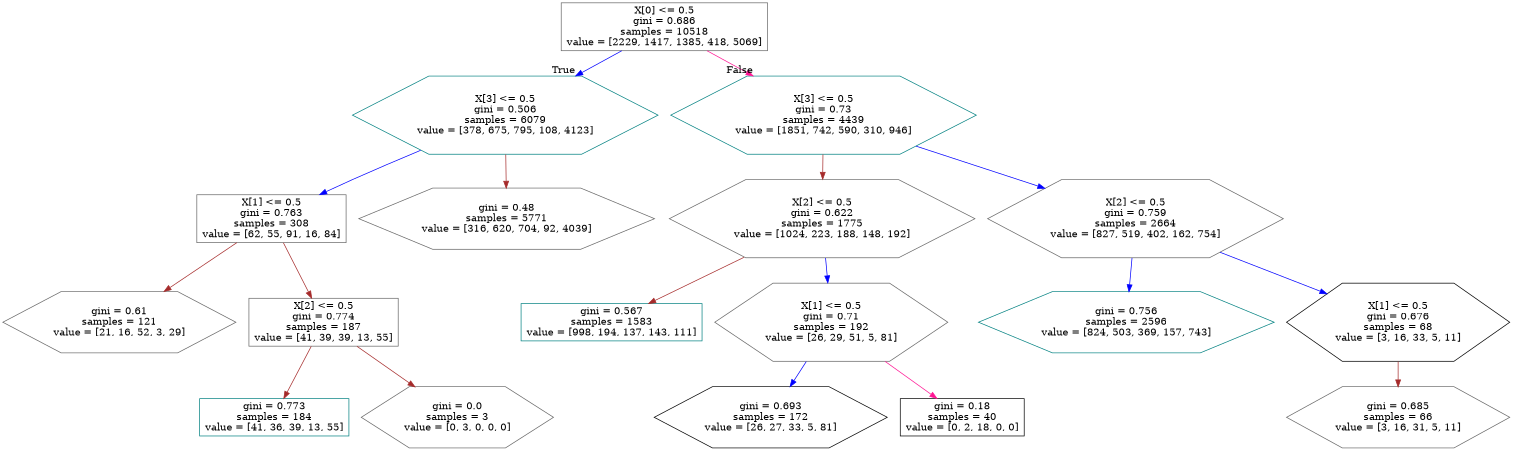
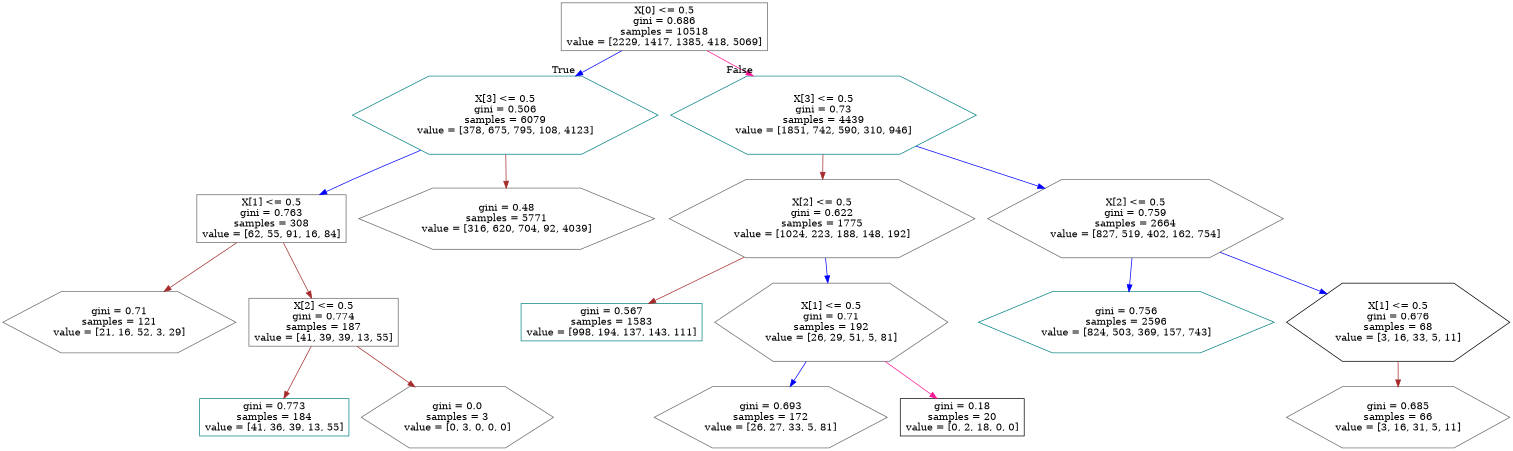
(119, 322) -> (119, 322)
(771, 417) -> (771, 417)
(962, 417) -> (962, 417)
